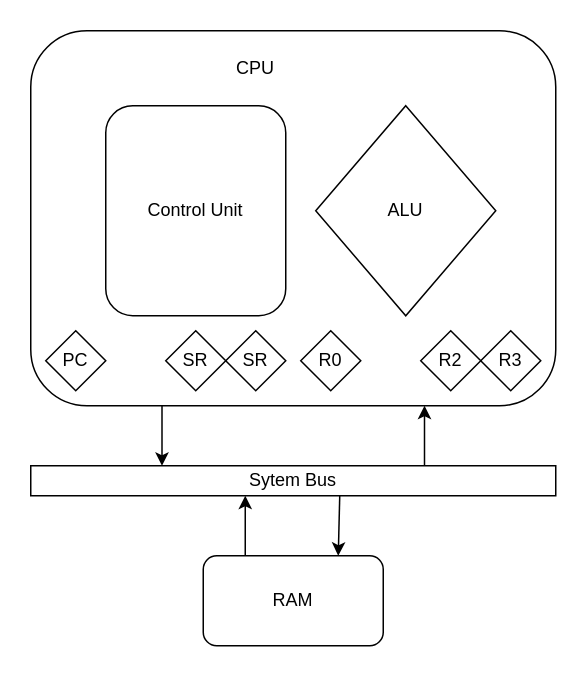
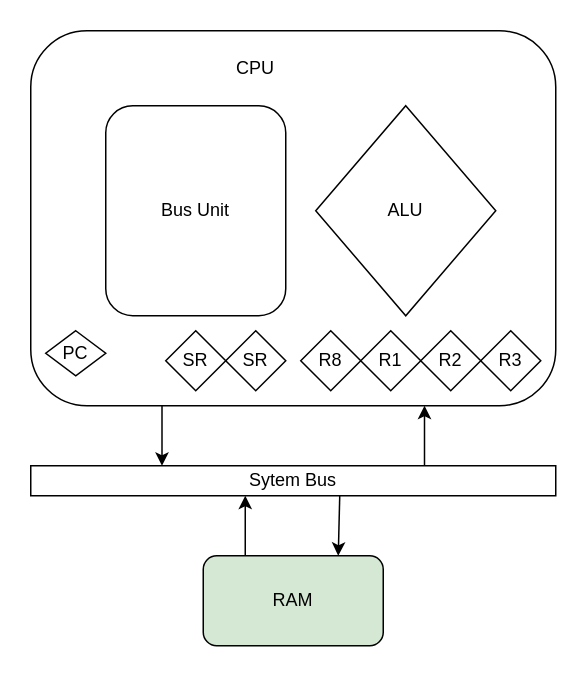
(196, 211) -> (196, 211)
(76, 361) -> (76, 353)
(331, 361) -> (331, 361)
none -> (391, 361)
(293, 601) -> (293, 601)
